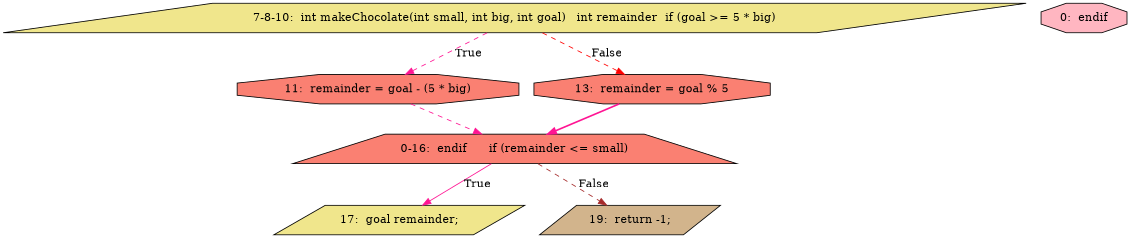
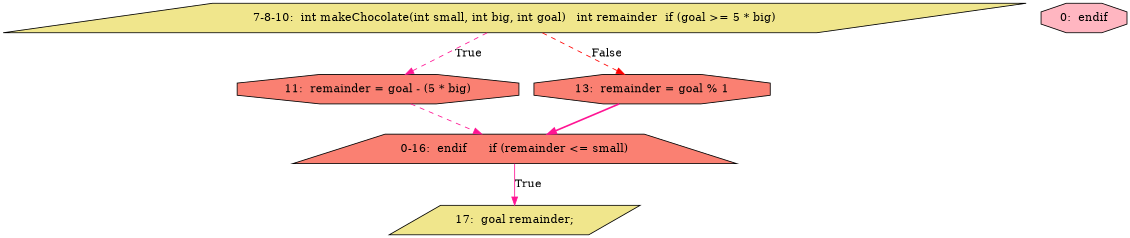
(652, 89) -> (652, 89)
(630, 220) -> none
